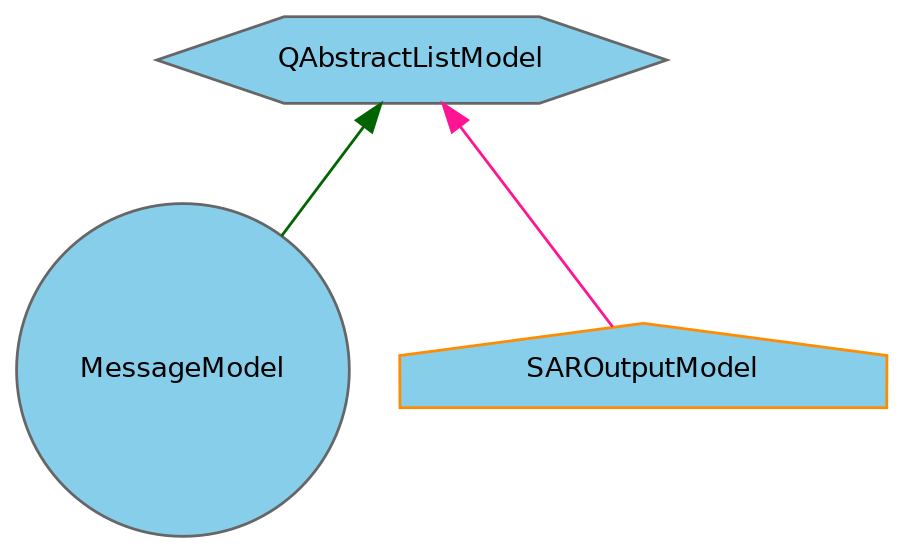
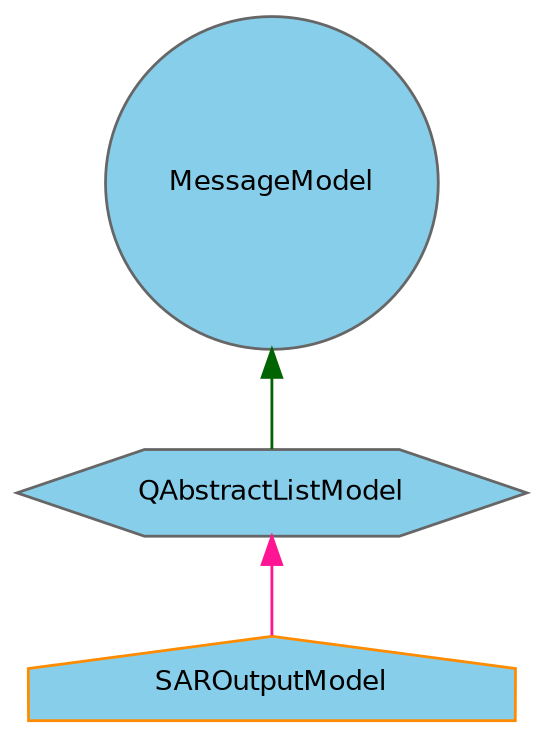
(323, 181) -> (272, 414)
